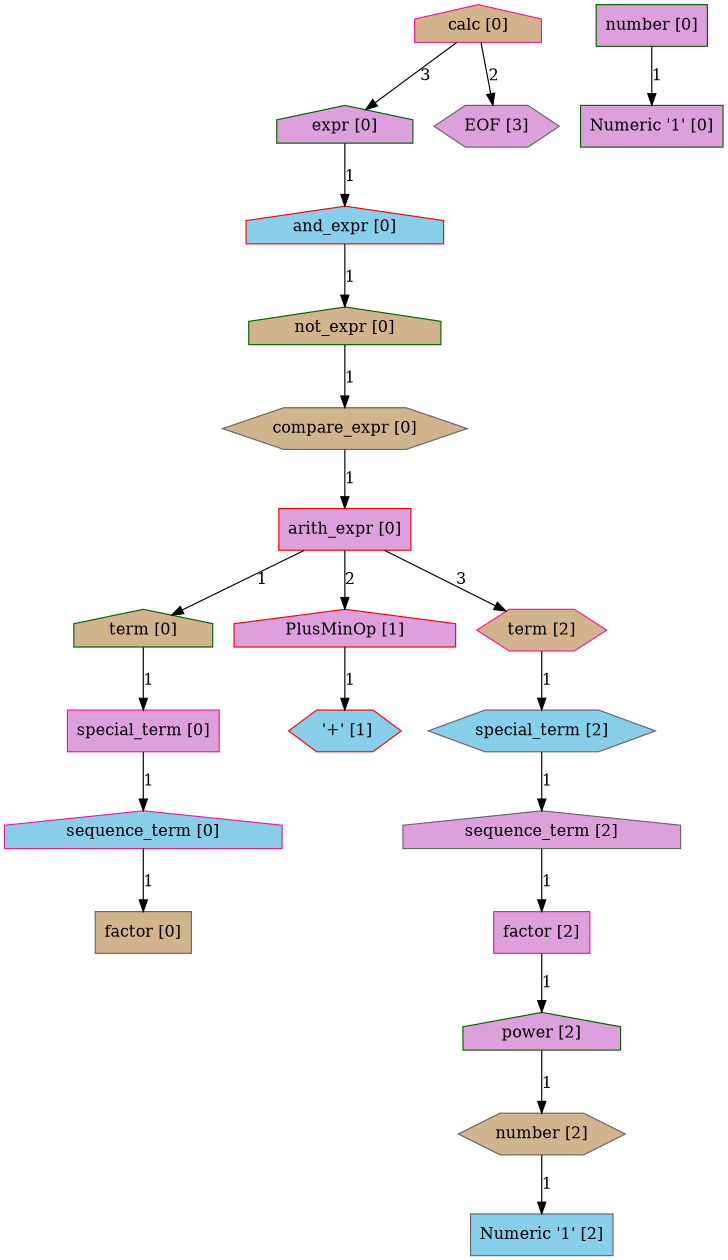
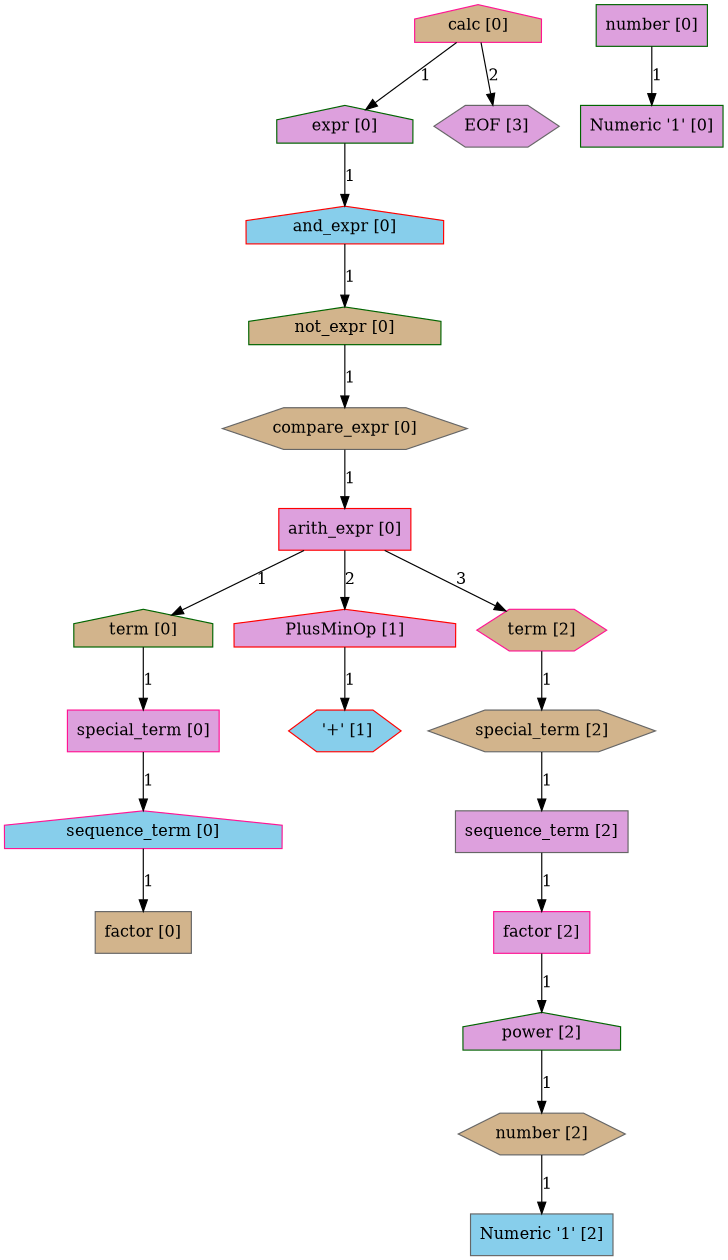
(426, 76) -> (426, 76)
(542, 731) -> (542, 731)
(542, 832) -> (542, 832)
